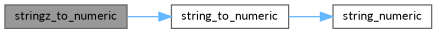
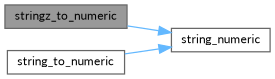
(143, 17) -> (143, 28)
